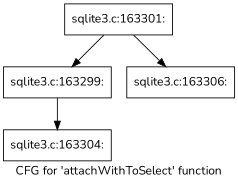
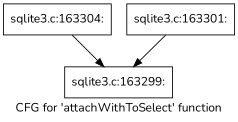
(181, 82) -> none
(57, 110) -> (85, 48)
